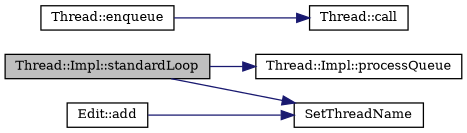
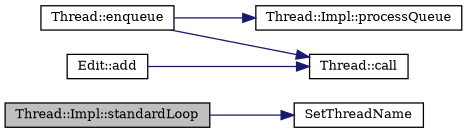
(226, 67) -> (208, 18)
(214, 115) -> (222, 67)
